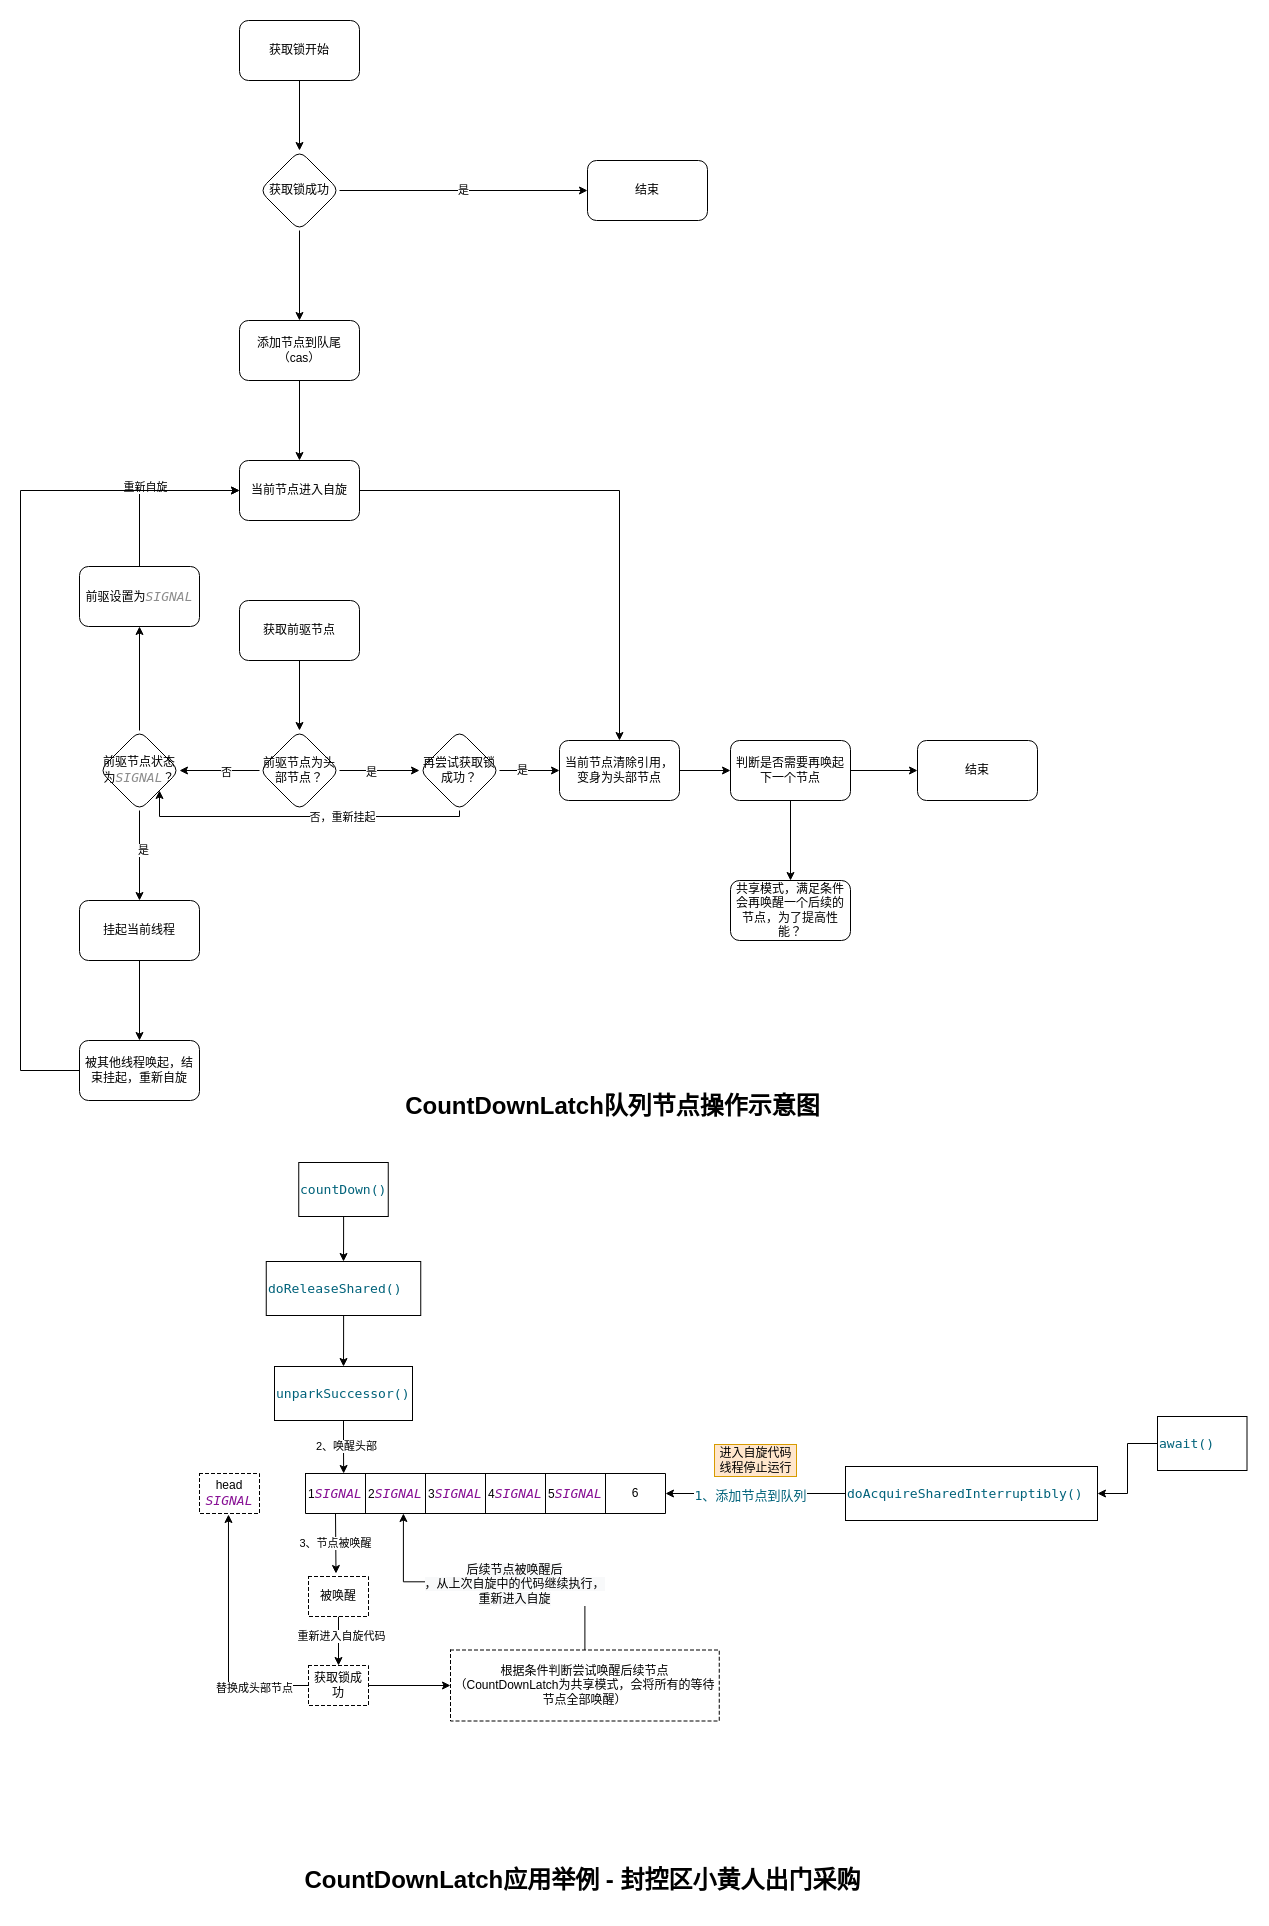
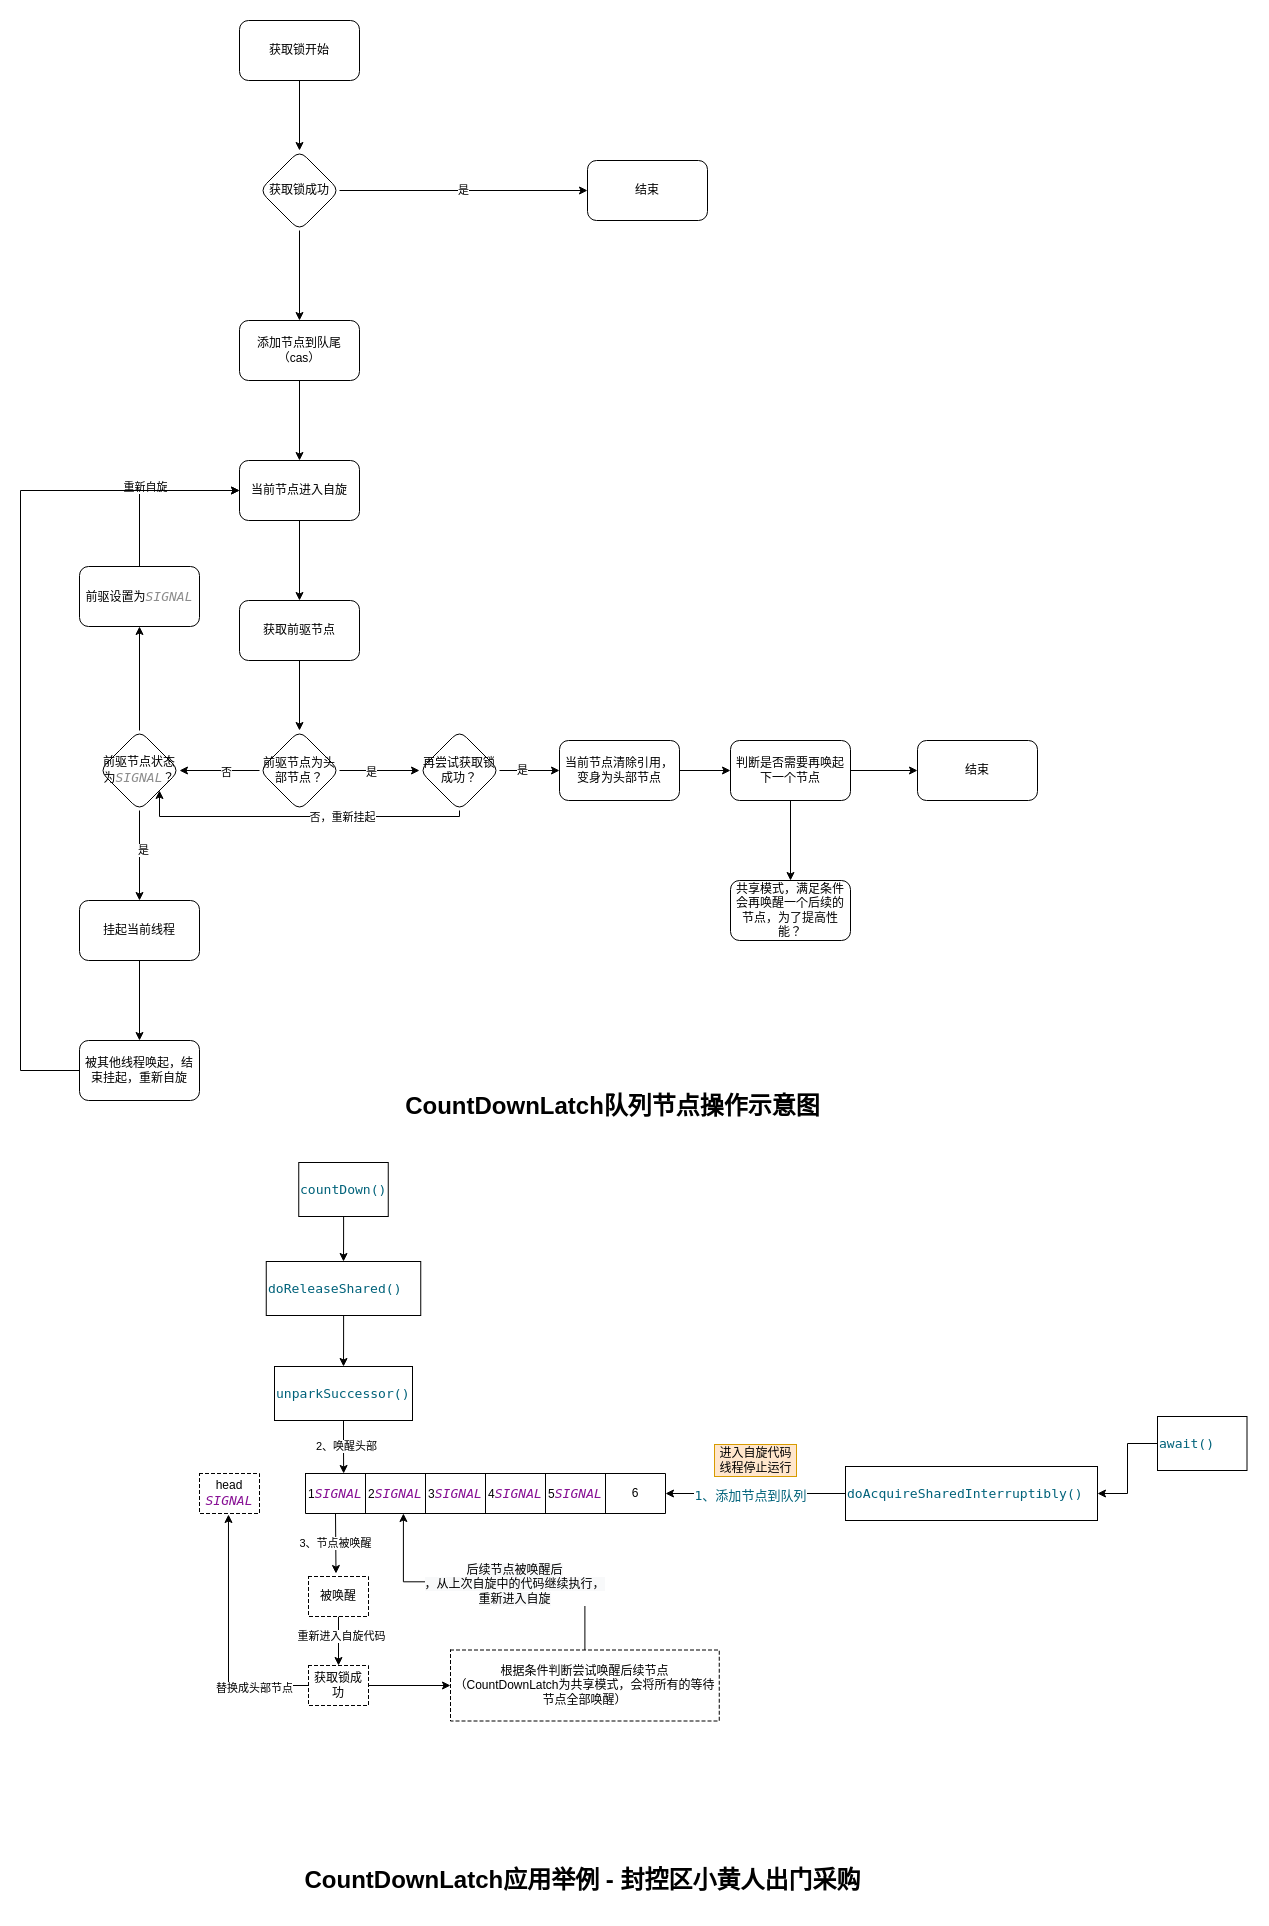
(611, 491) -> (300, 557)
